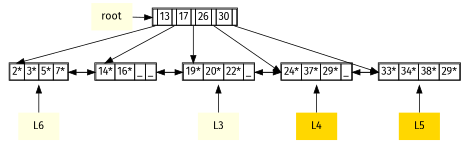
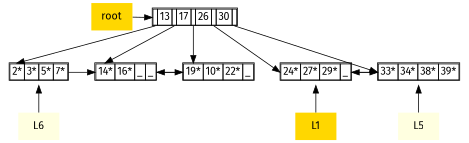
(112, 17) -> (112, 17)
(86, 72) -> none
(213, 72) -> (213, 72)
(264, 72) -> none
(272, 72) -> none
(311, 72) -> (310, 72)
(449, 72) -> (449, 72)
(218, 126) -> none
(317, 126) -> (316, 126)
(419, 126) -> (419, 126)
